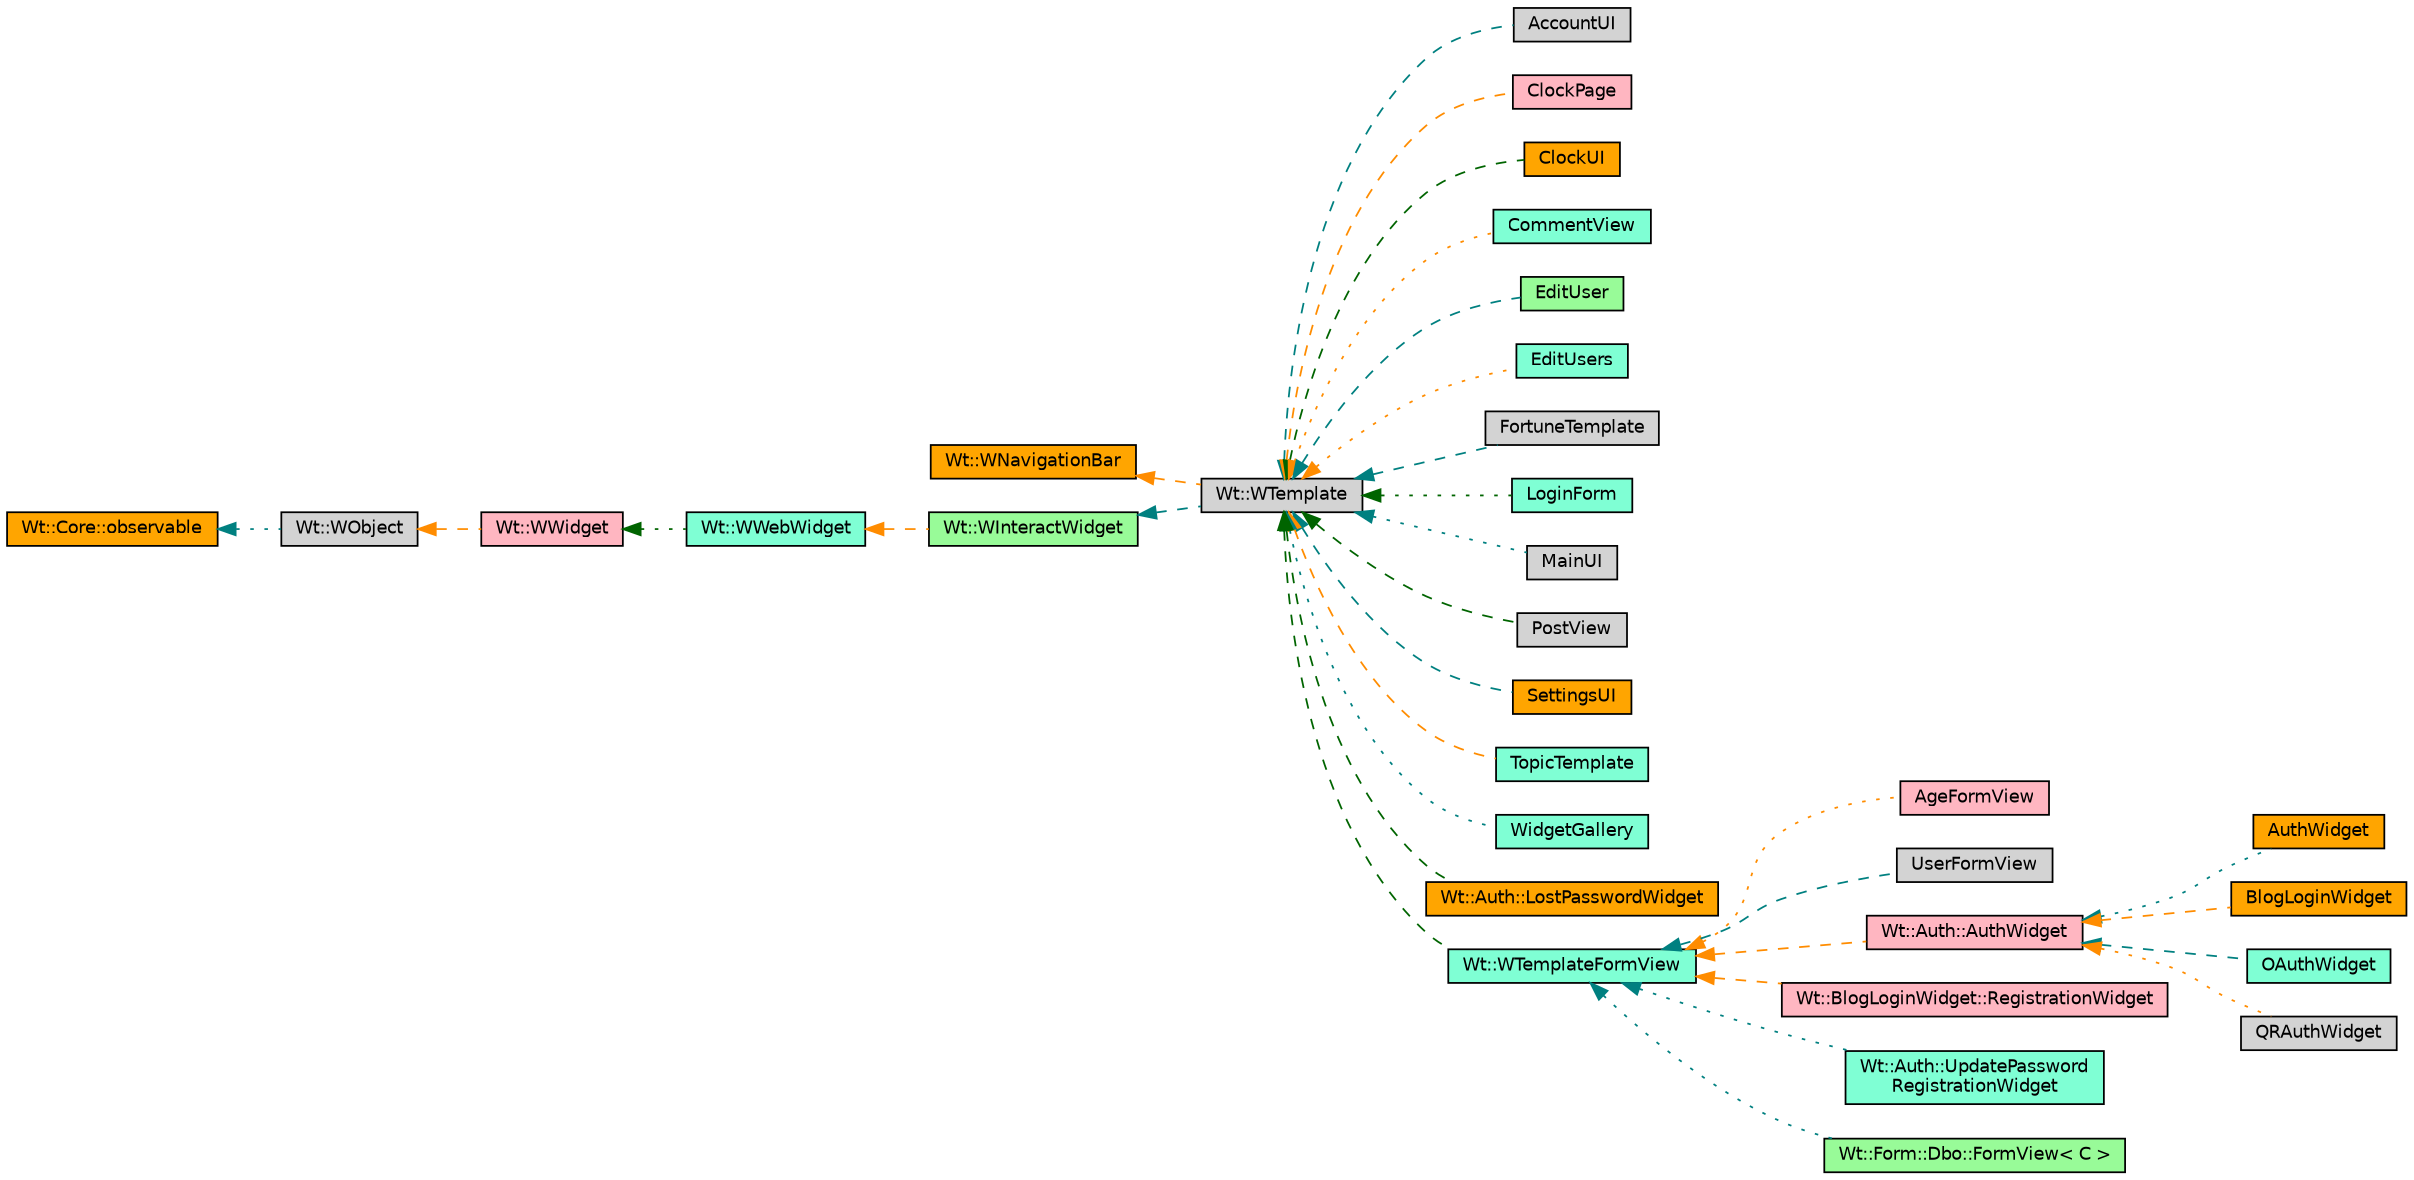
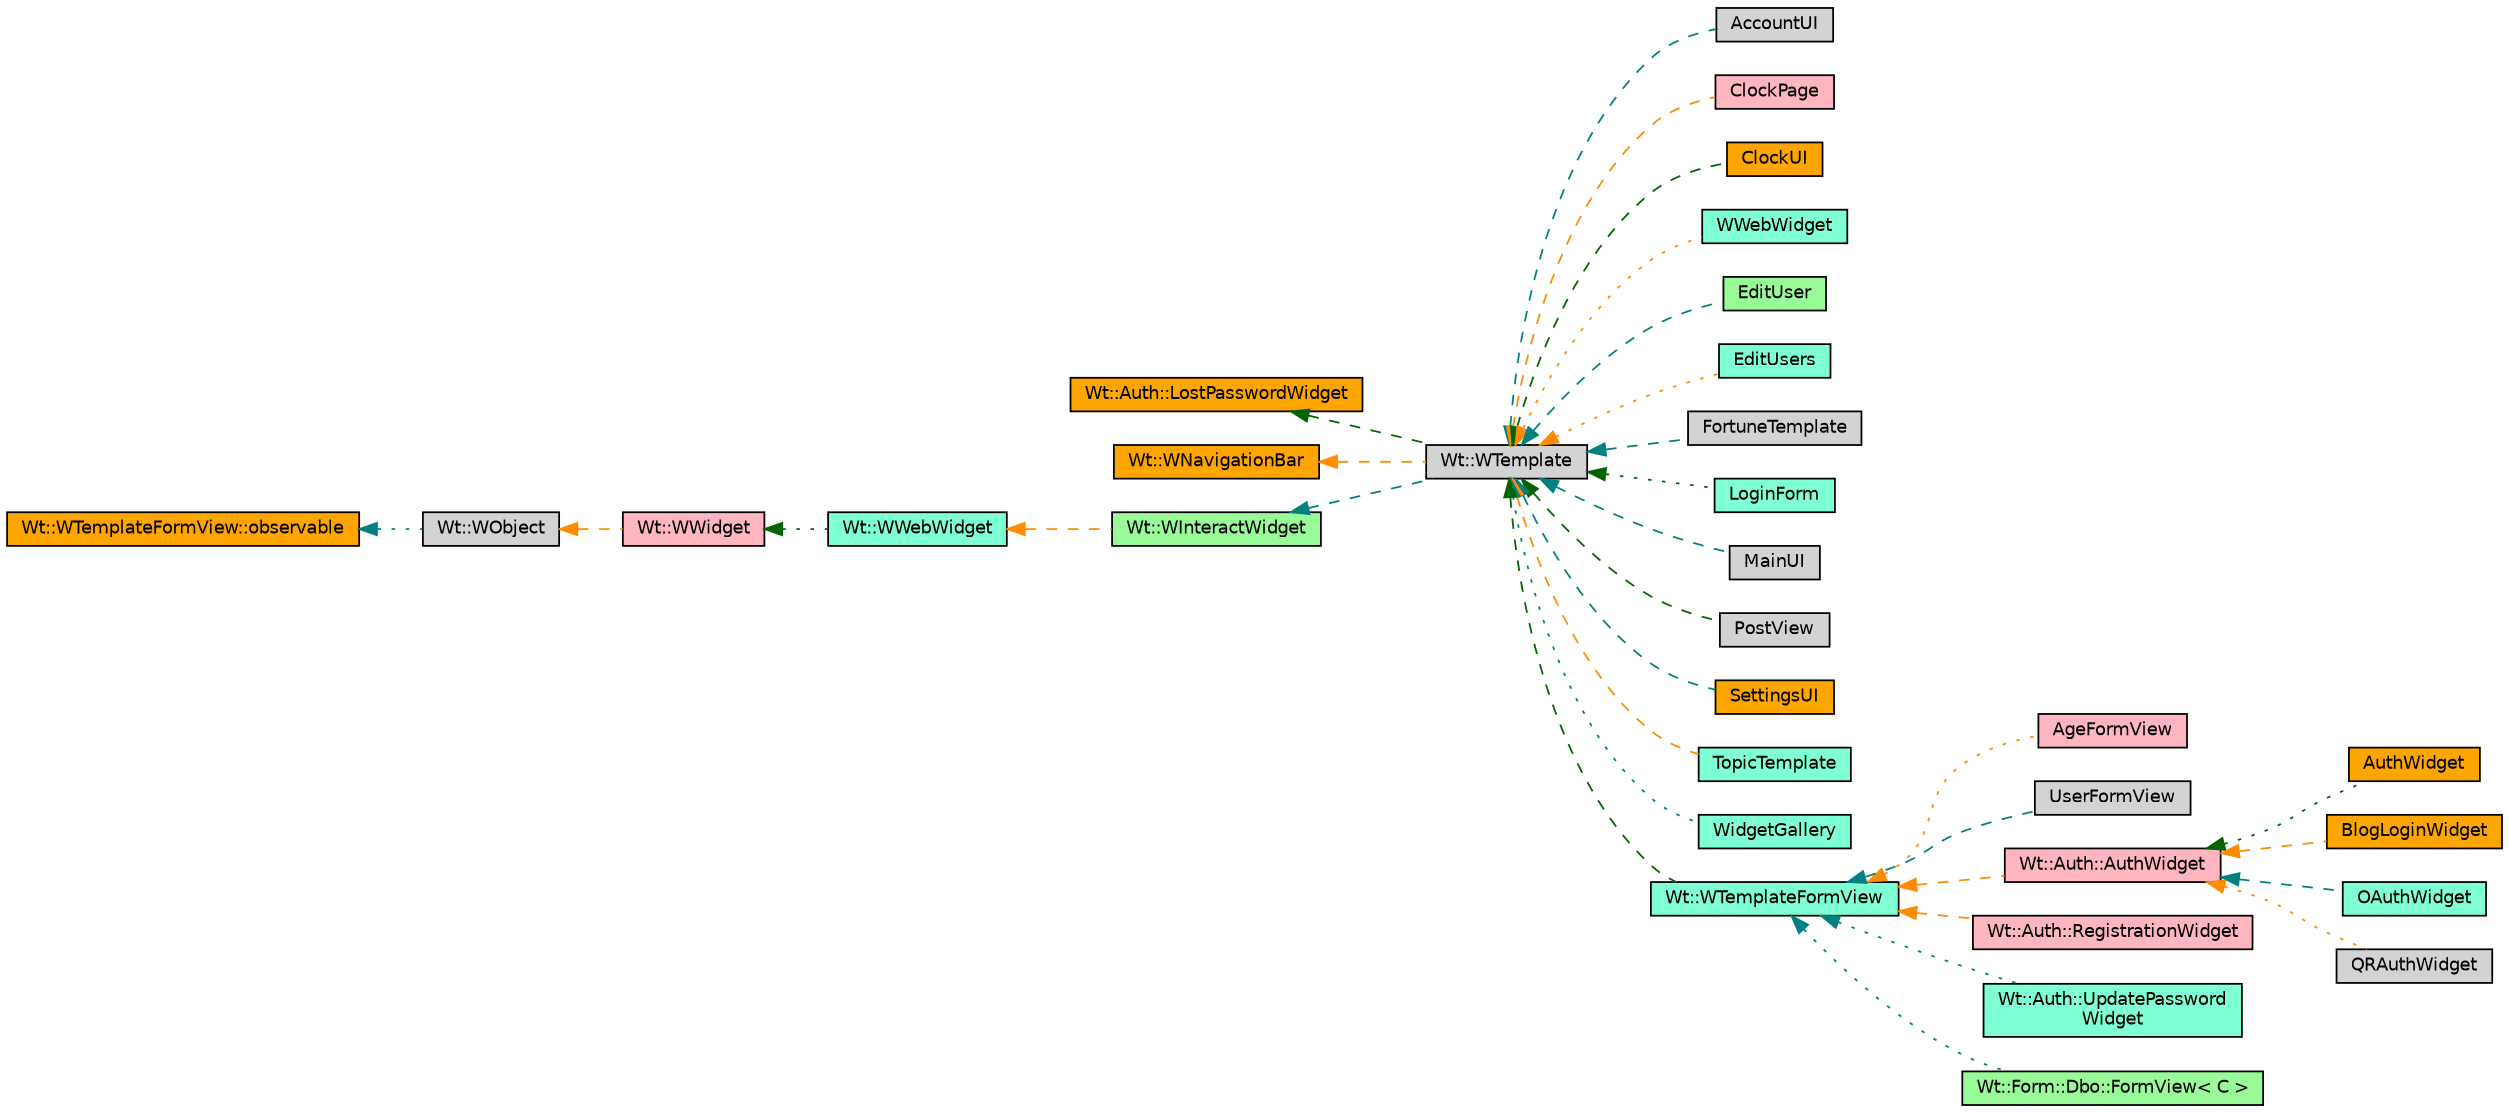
(1572, 226) -> (1775, 226)
(112, 529) -> (183, 529)
(1450, 535) -> (1641, 525)
(1333, 725) -> (1371, 430)
(2189, 890) -> (2296, 815)
(1975, 1000) -> (2113, 932)
(1975, 1078) -> (2113, 1010)
